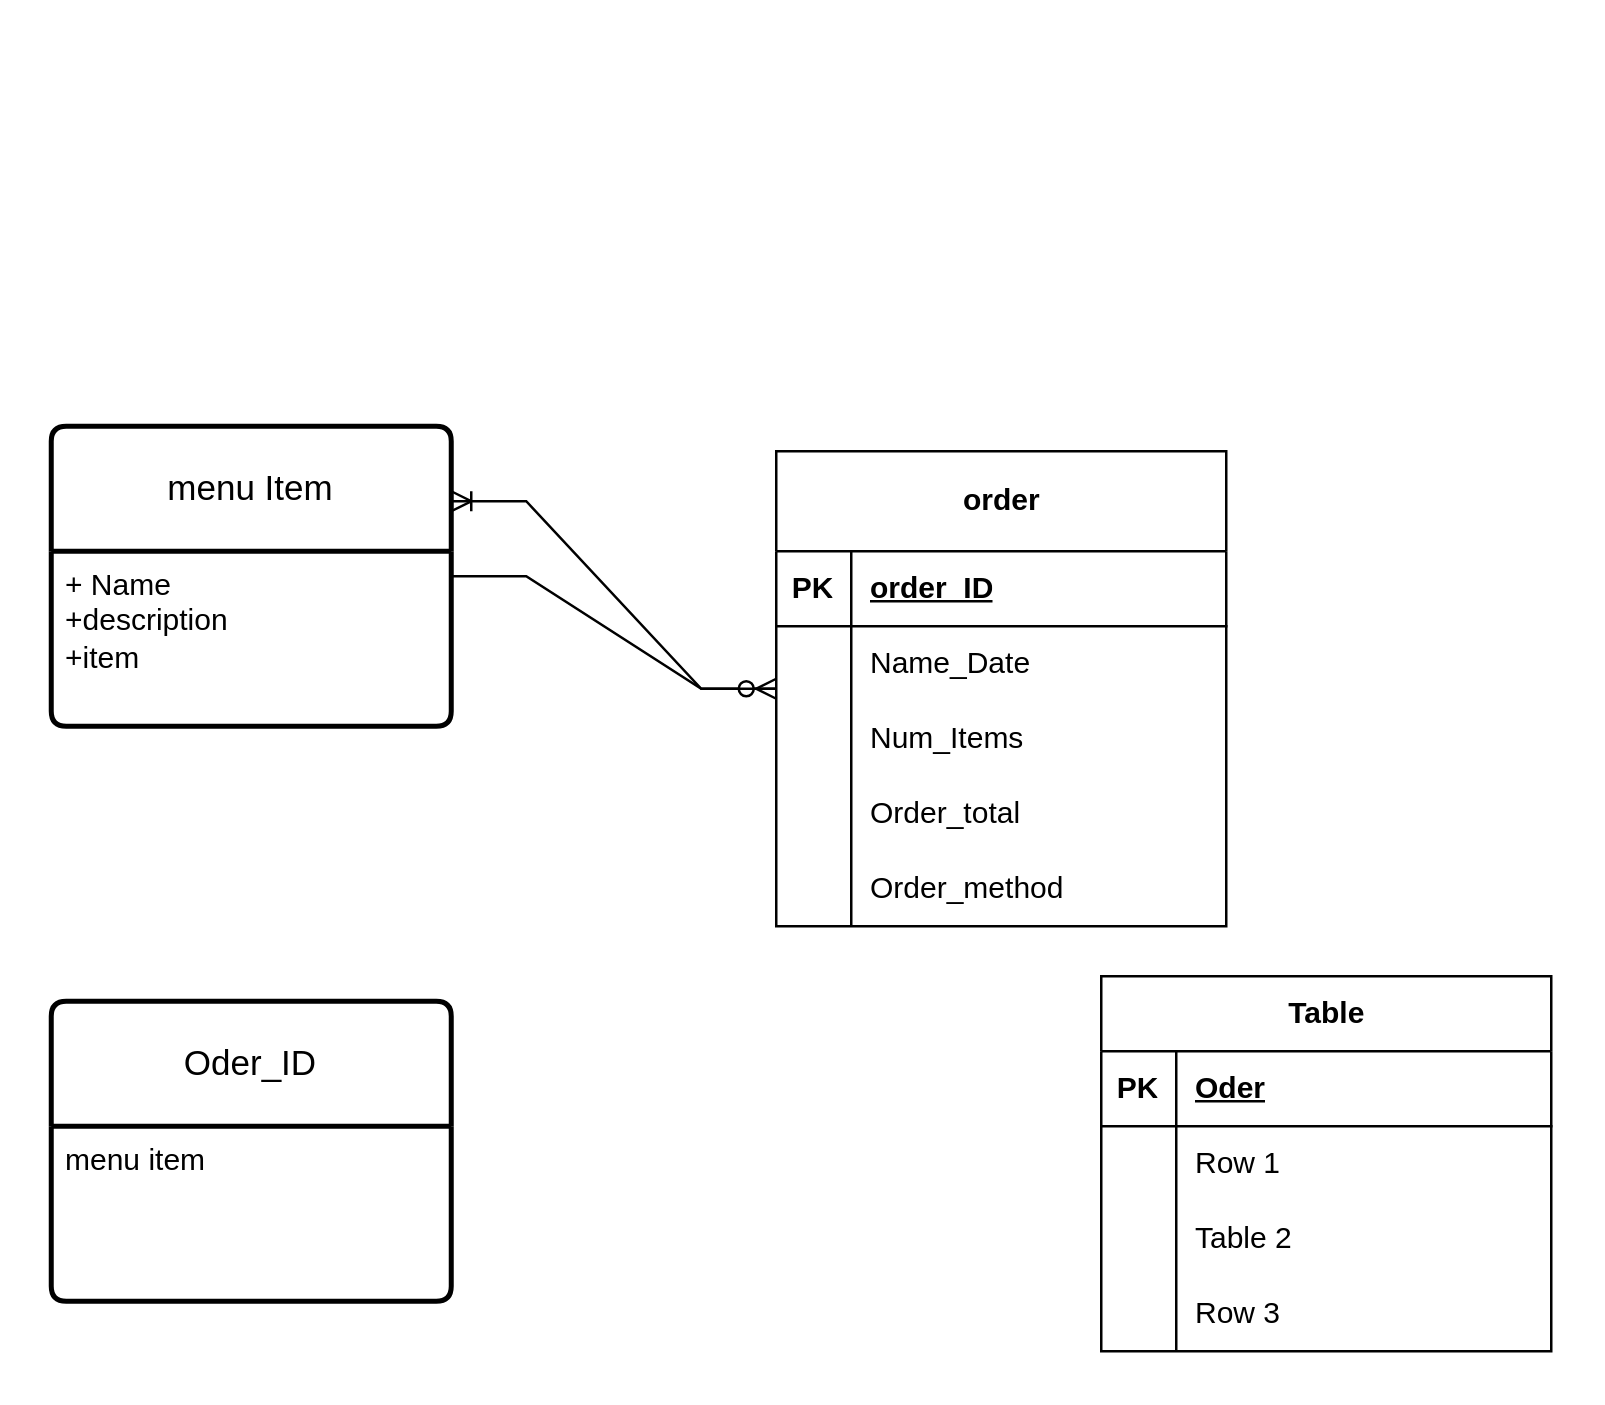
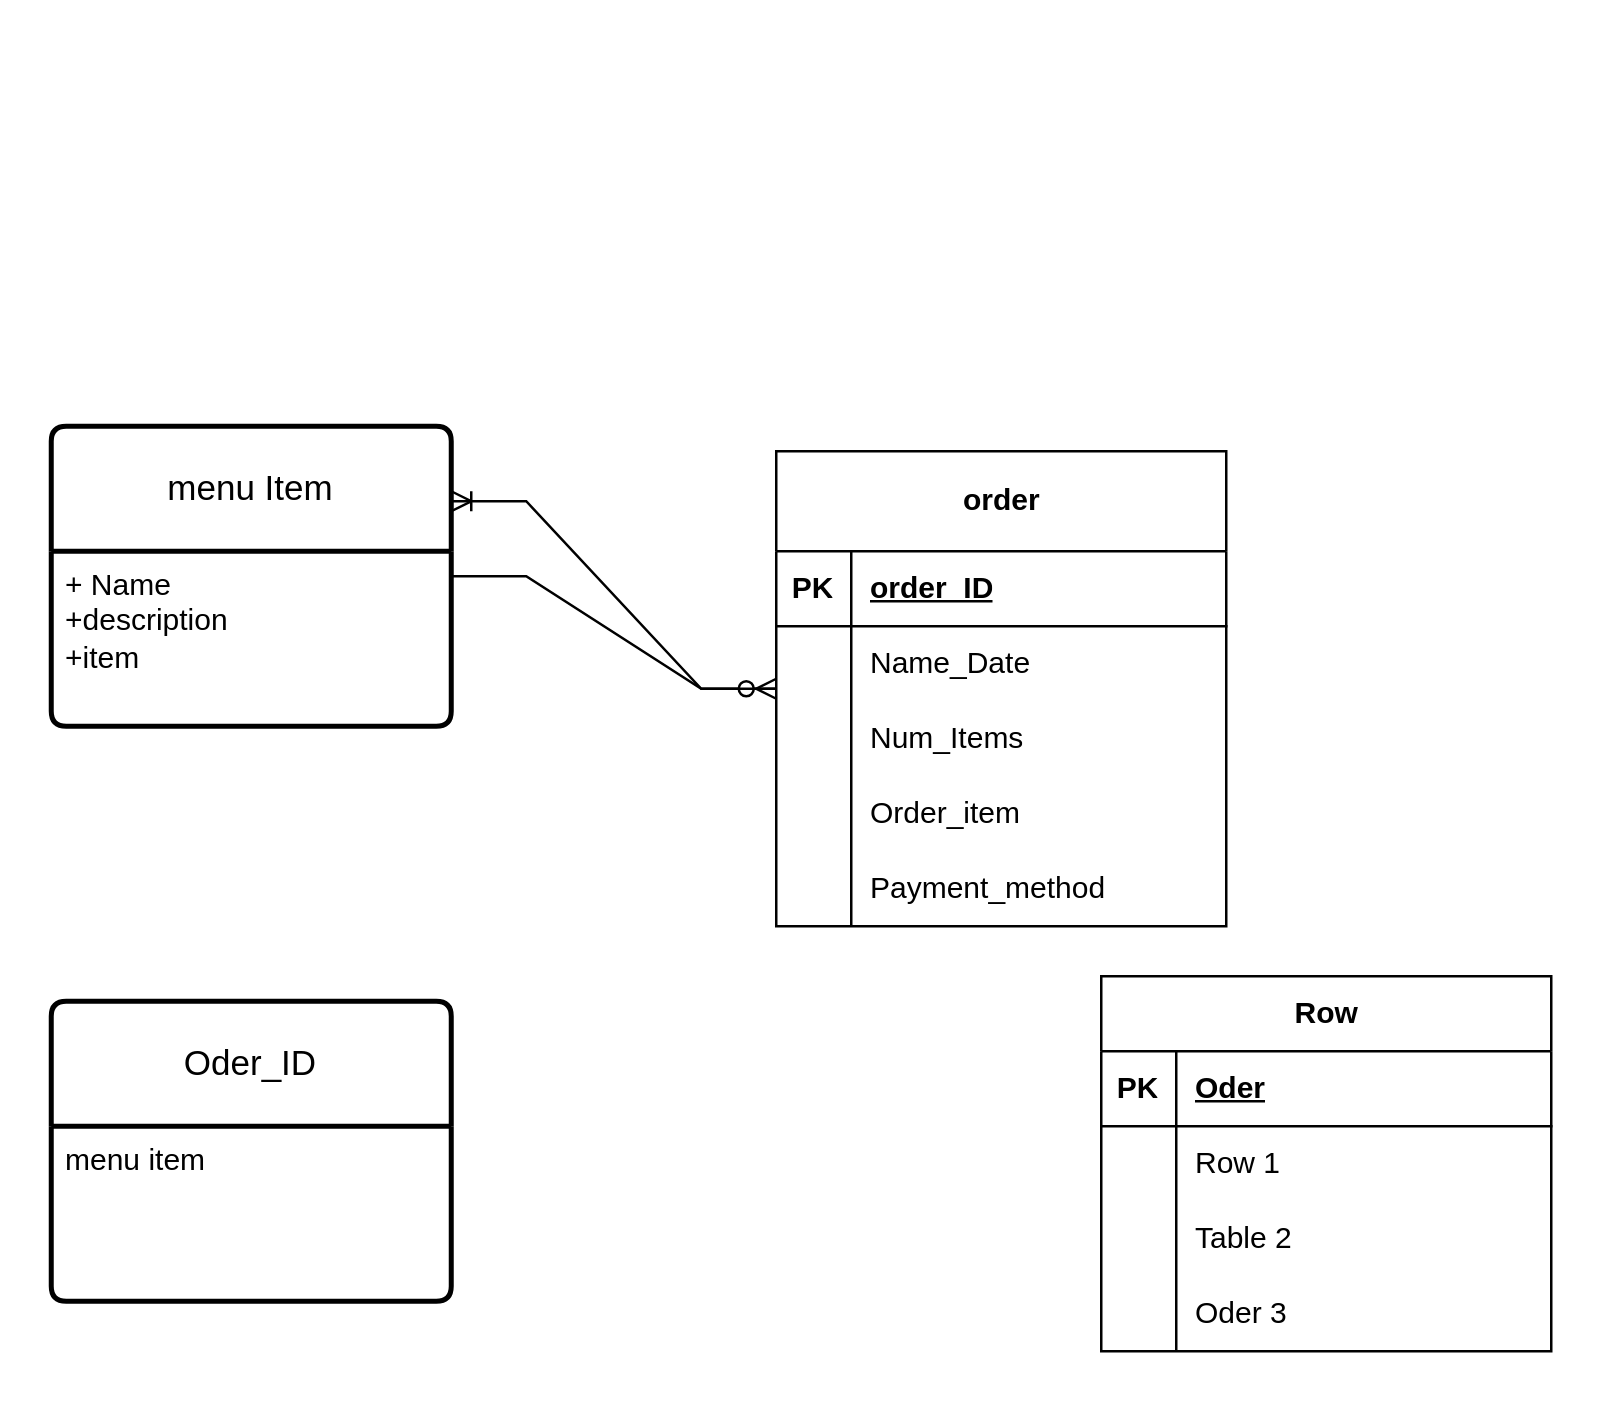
(960, 814) -> (951, 814)
(972, 889) -> (989, 889)
(1328, 1014) -> (1328, 1014)
(1234, 1314) -> (1243, 1314)
